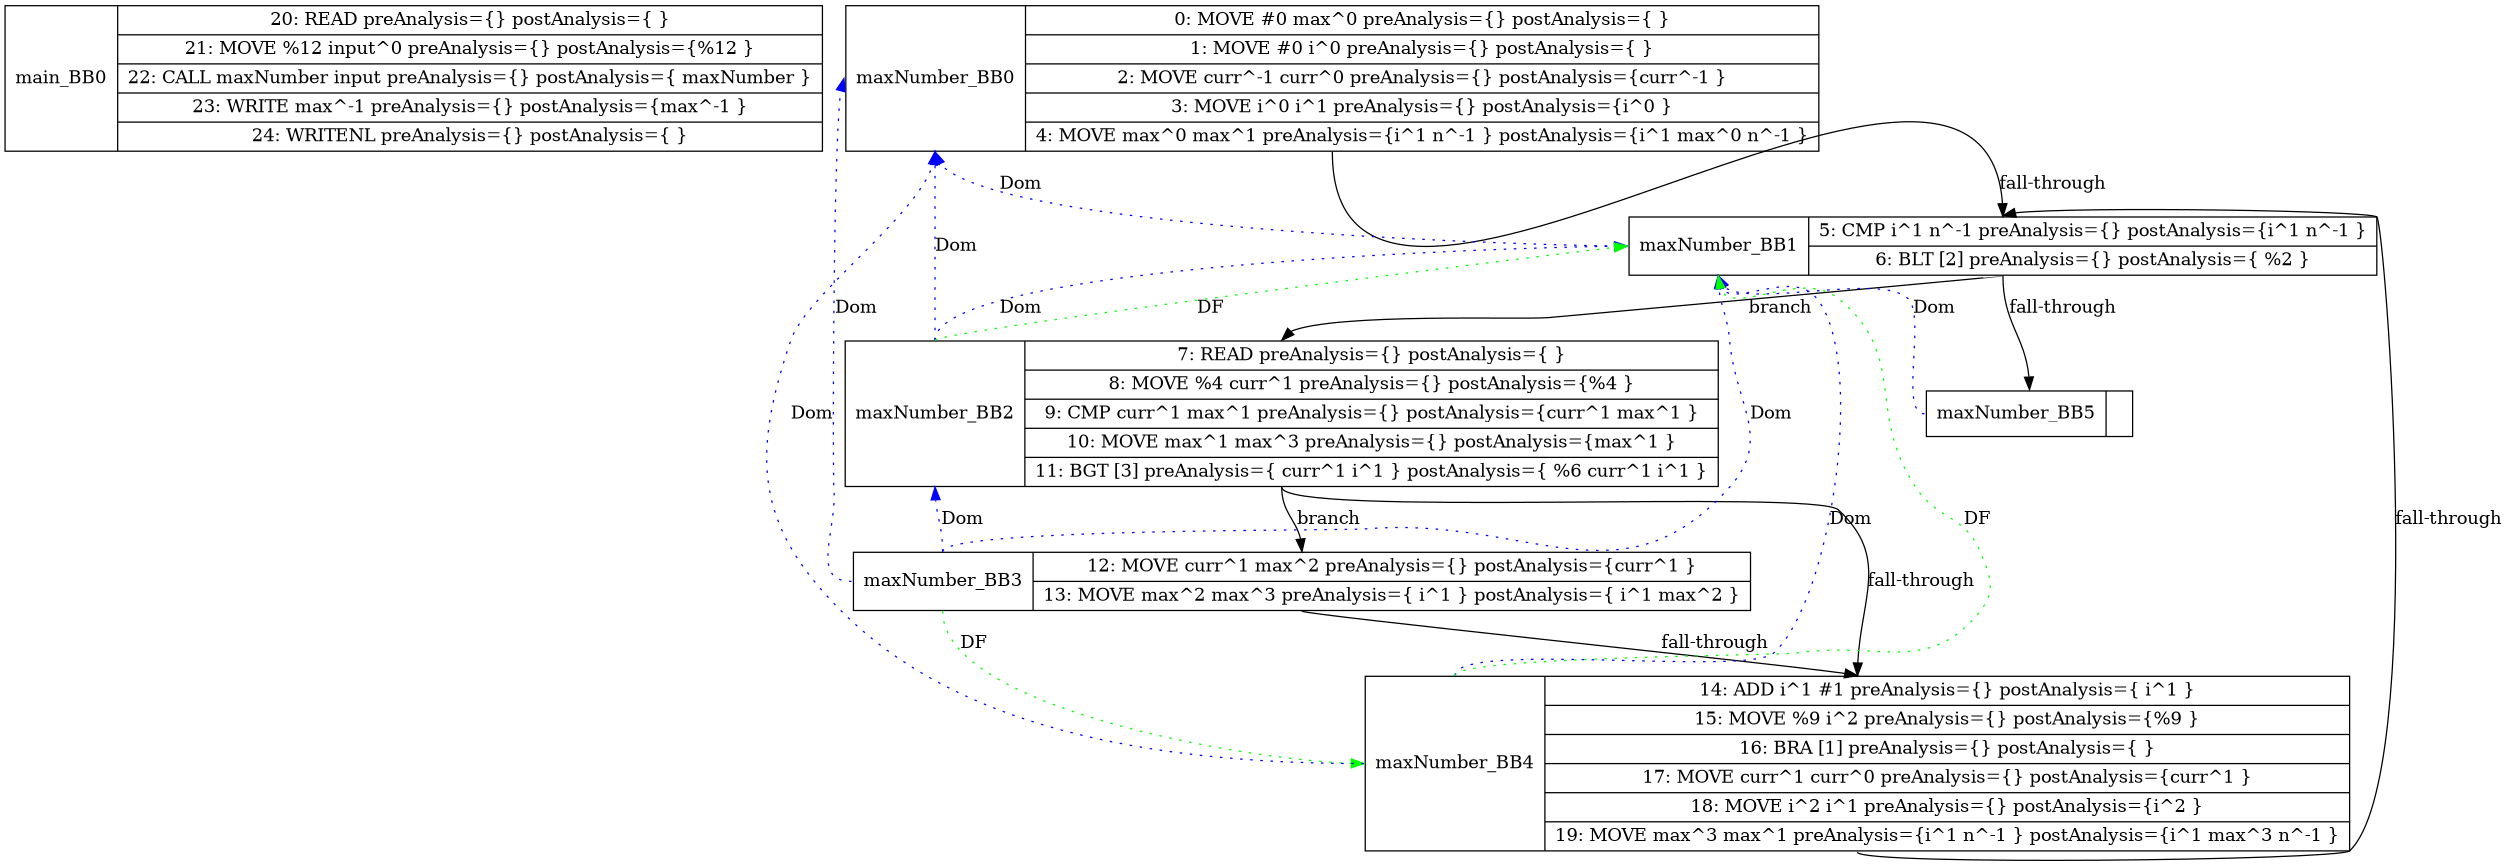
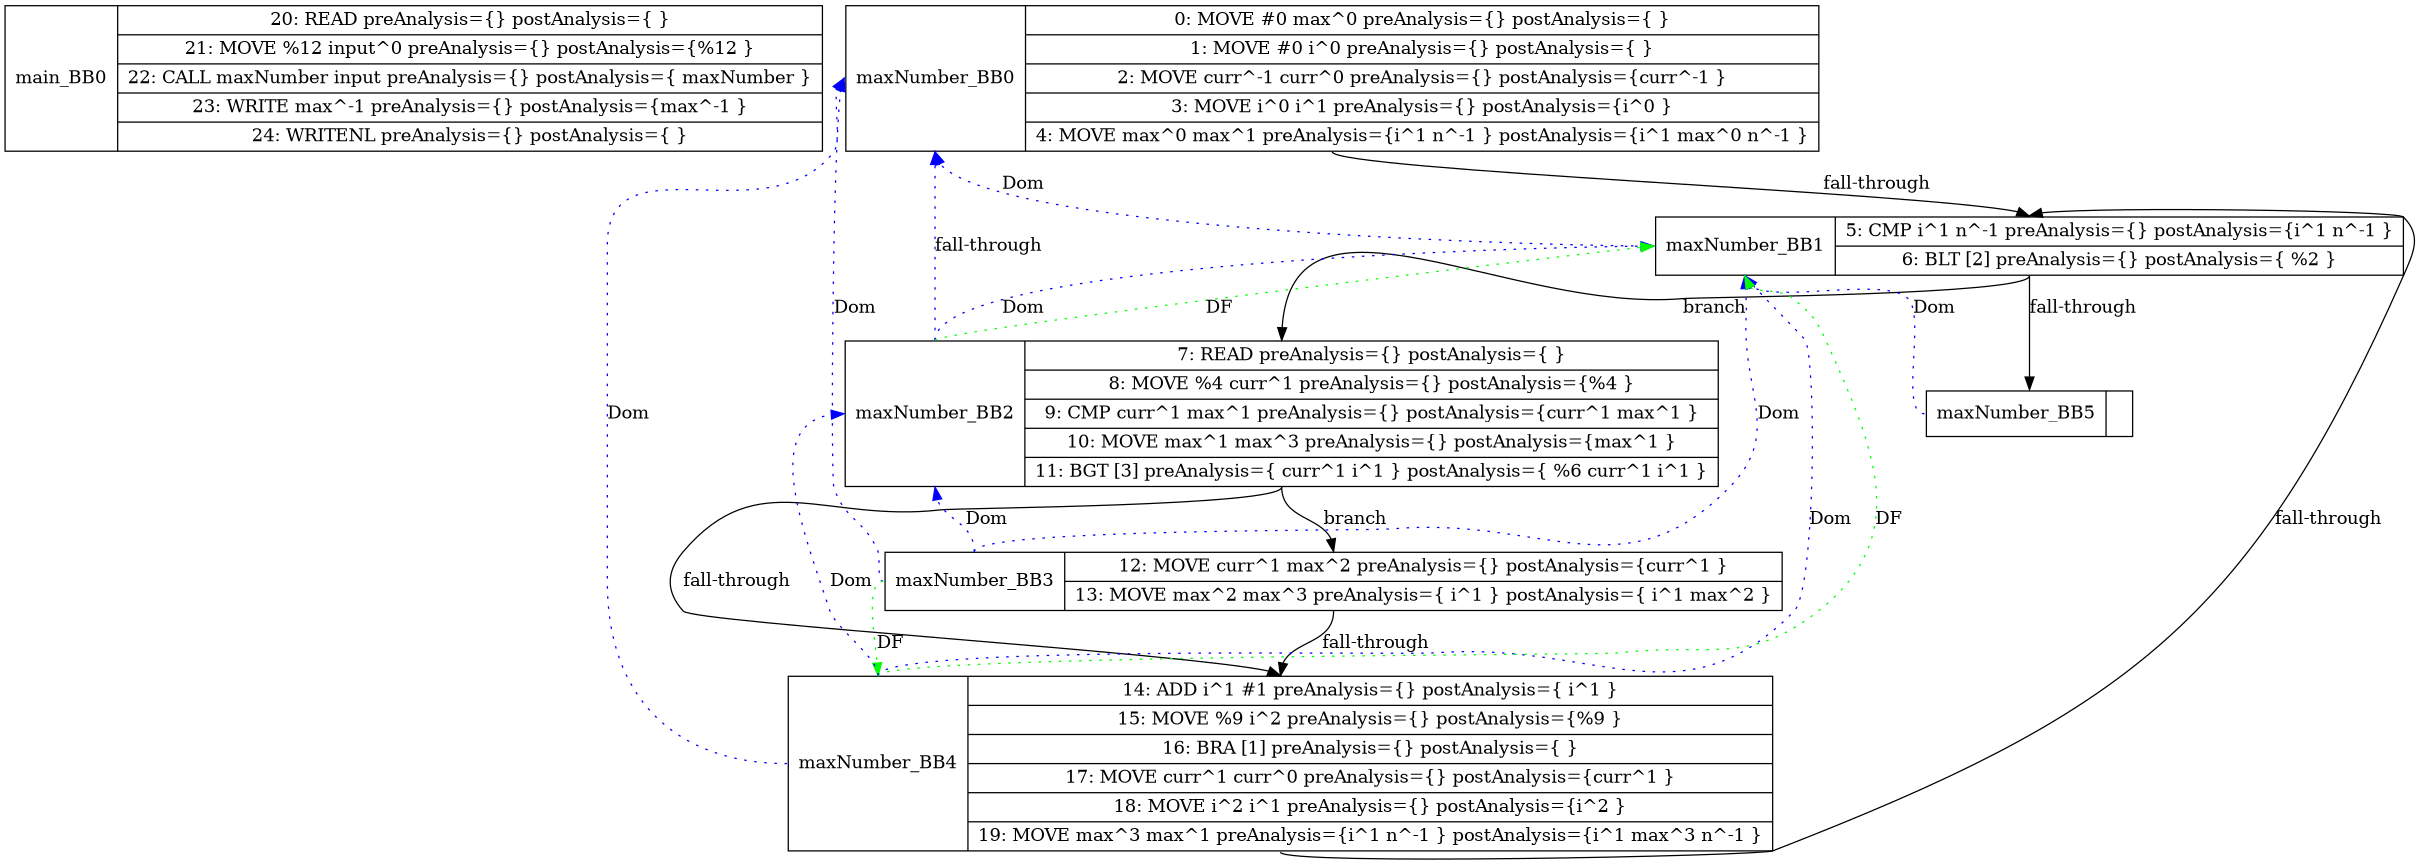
(957, 246) -> (989, 246)
none -> (808, 545)
